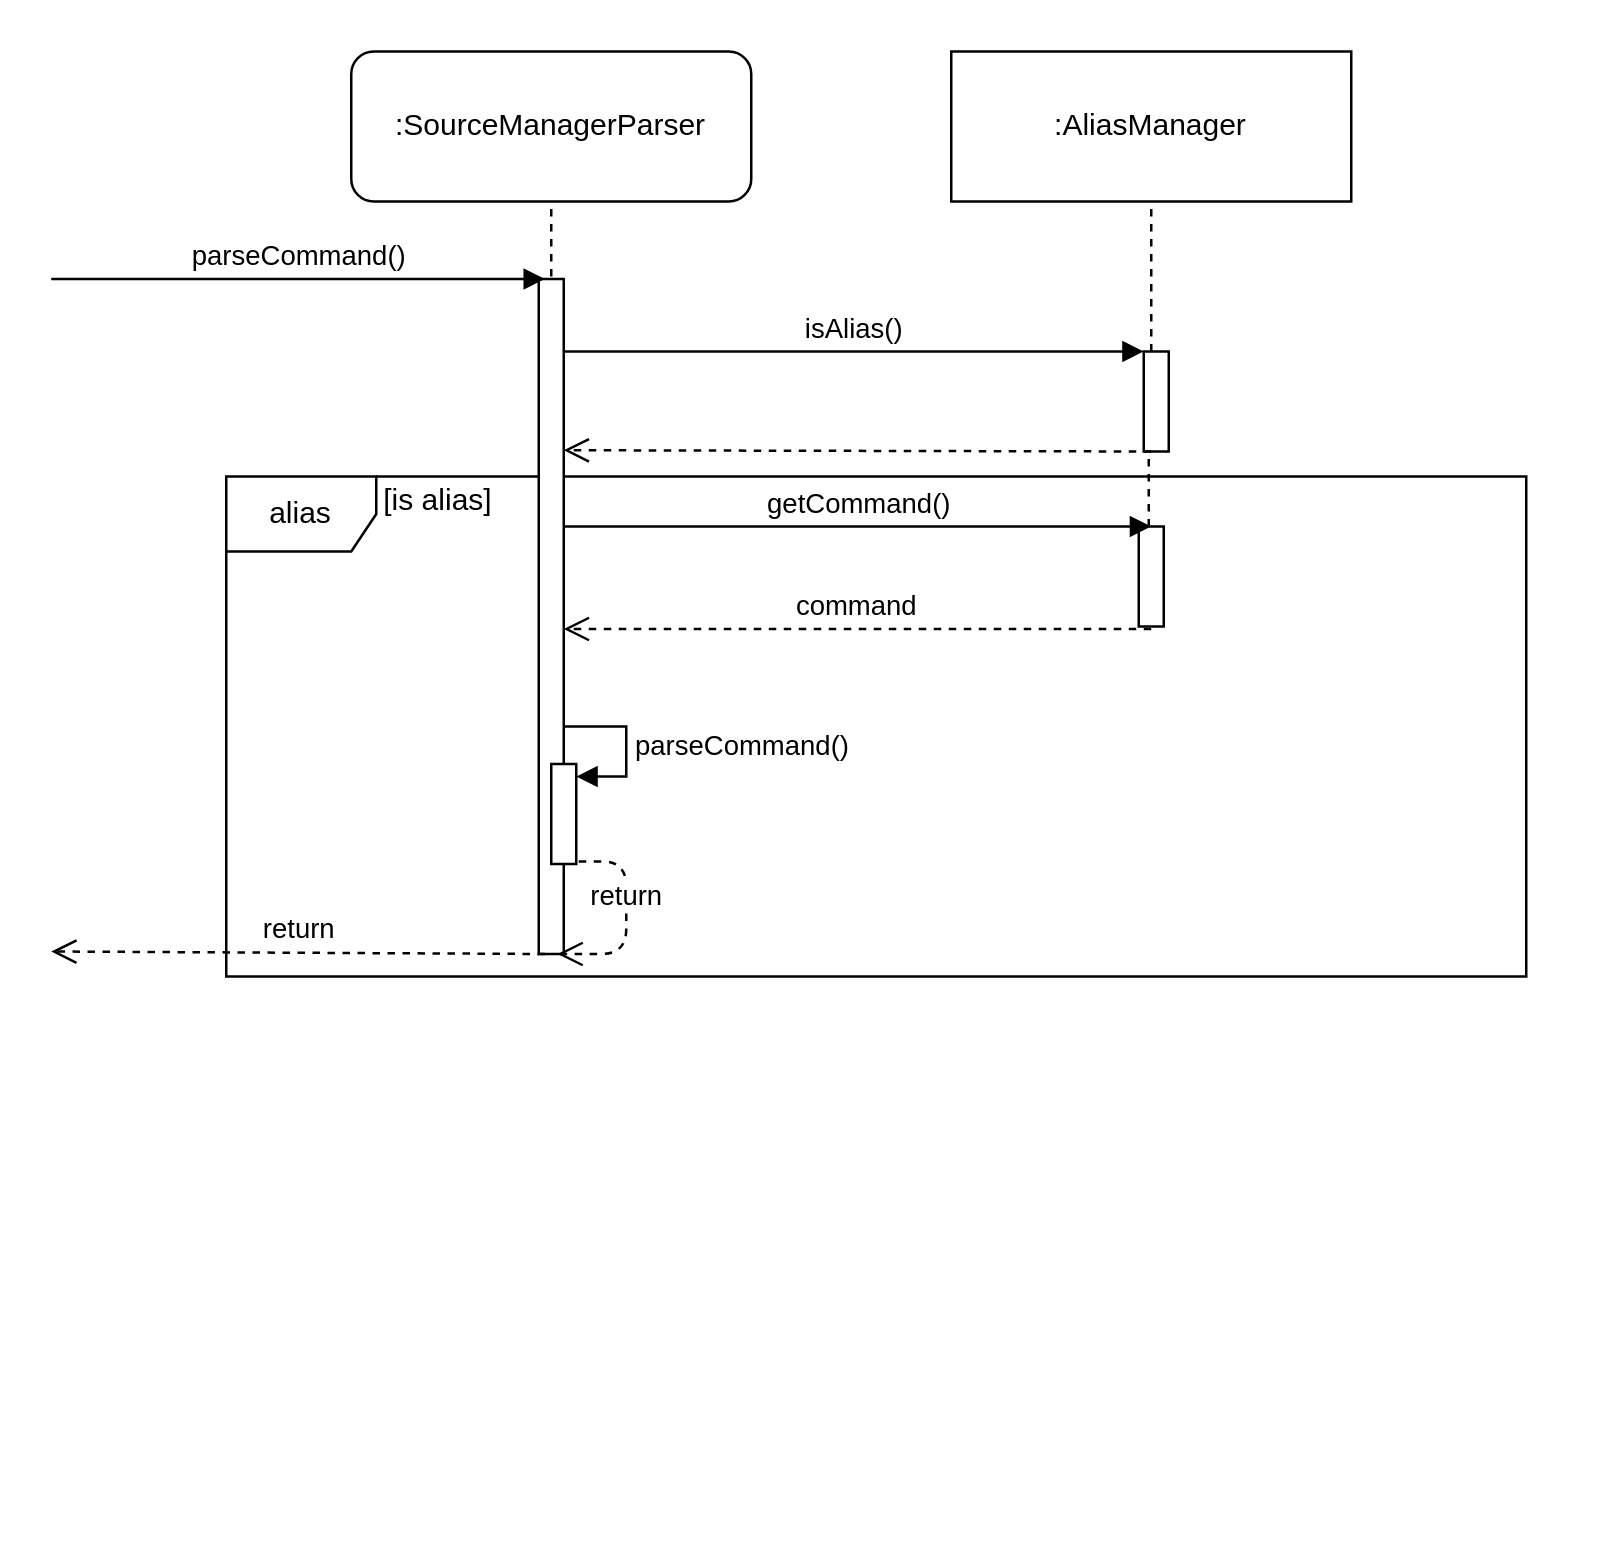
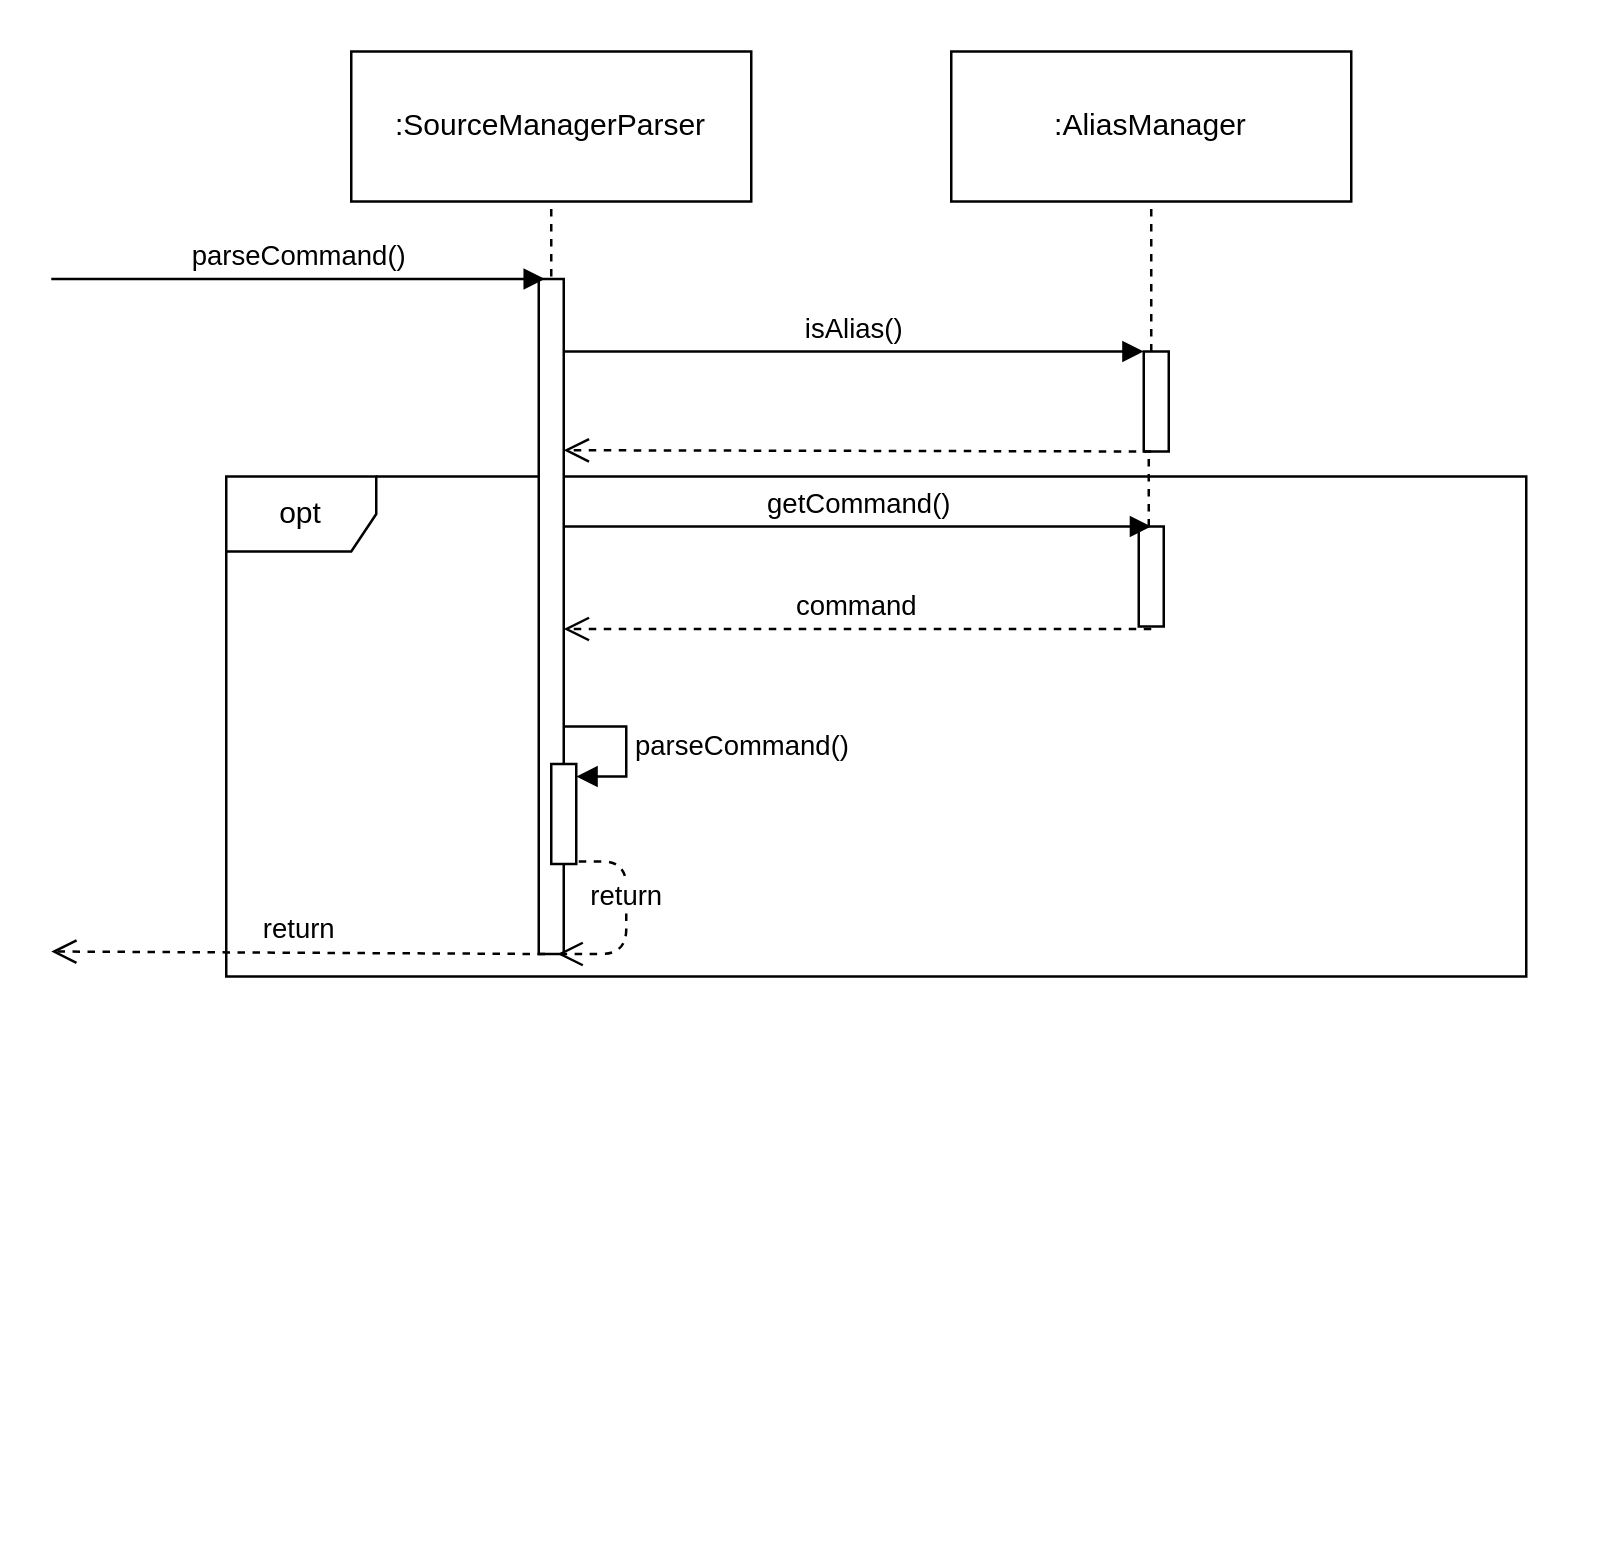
(551, 126) -> (551, 126)
(439, 501) -> none
(301, 514) -> (301, 514)
